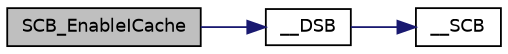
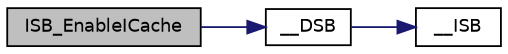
(104, 27) -> (104, 27)
(458, 27) -> (458, 27)
